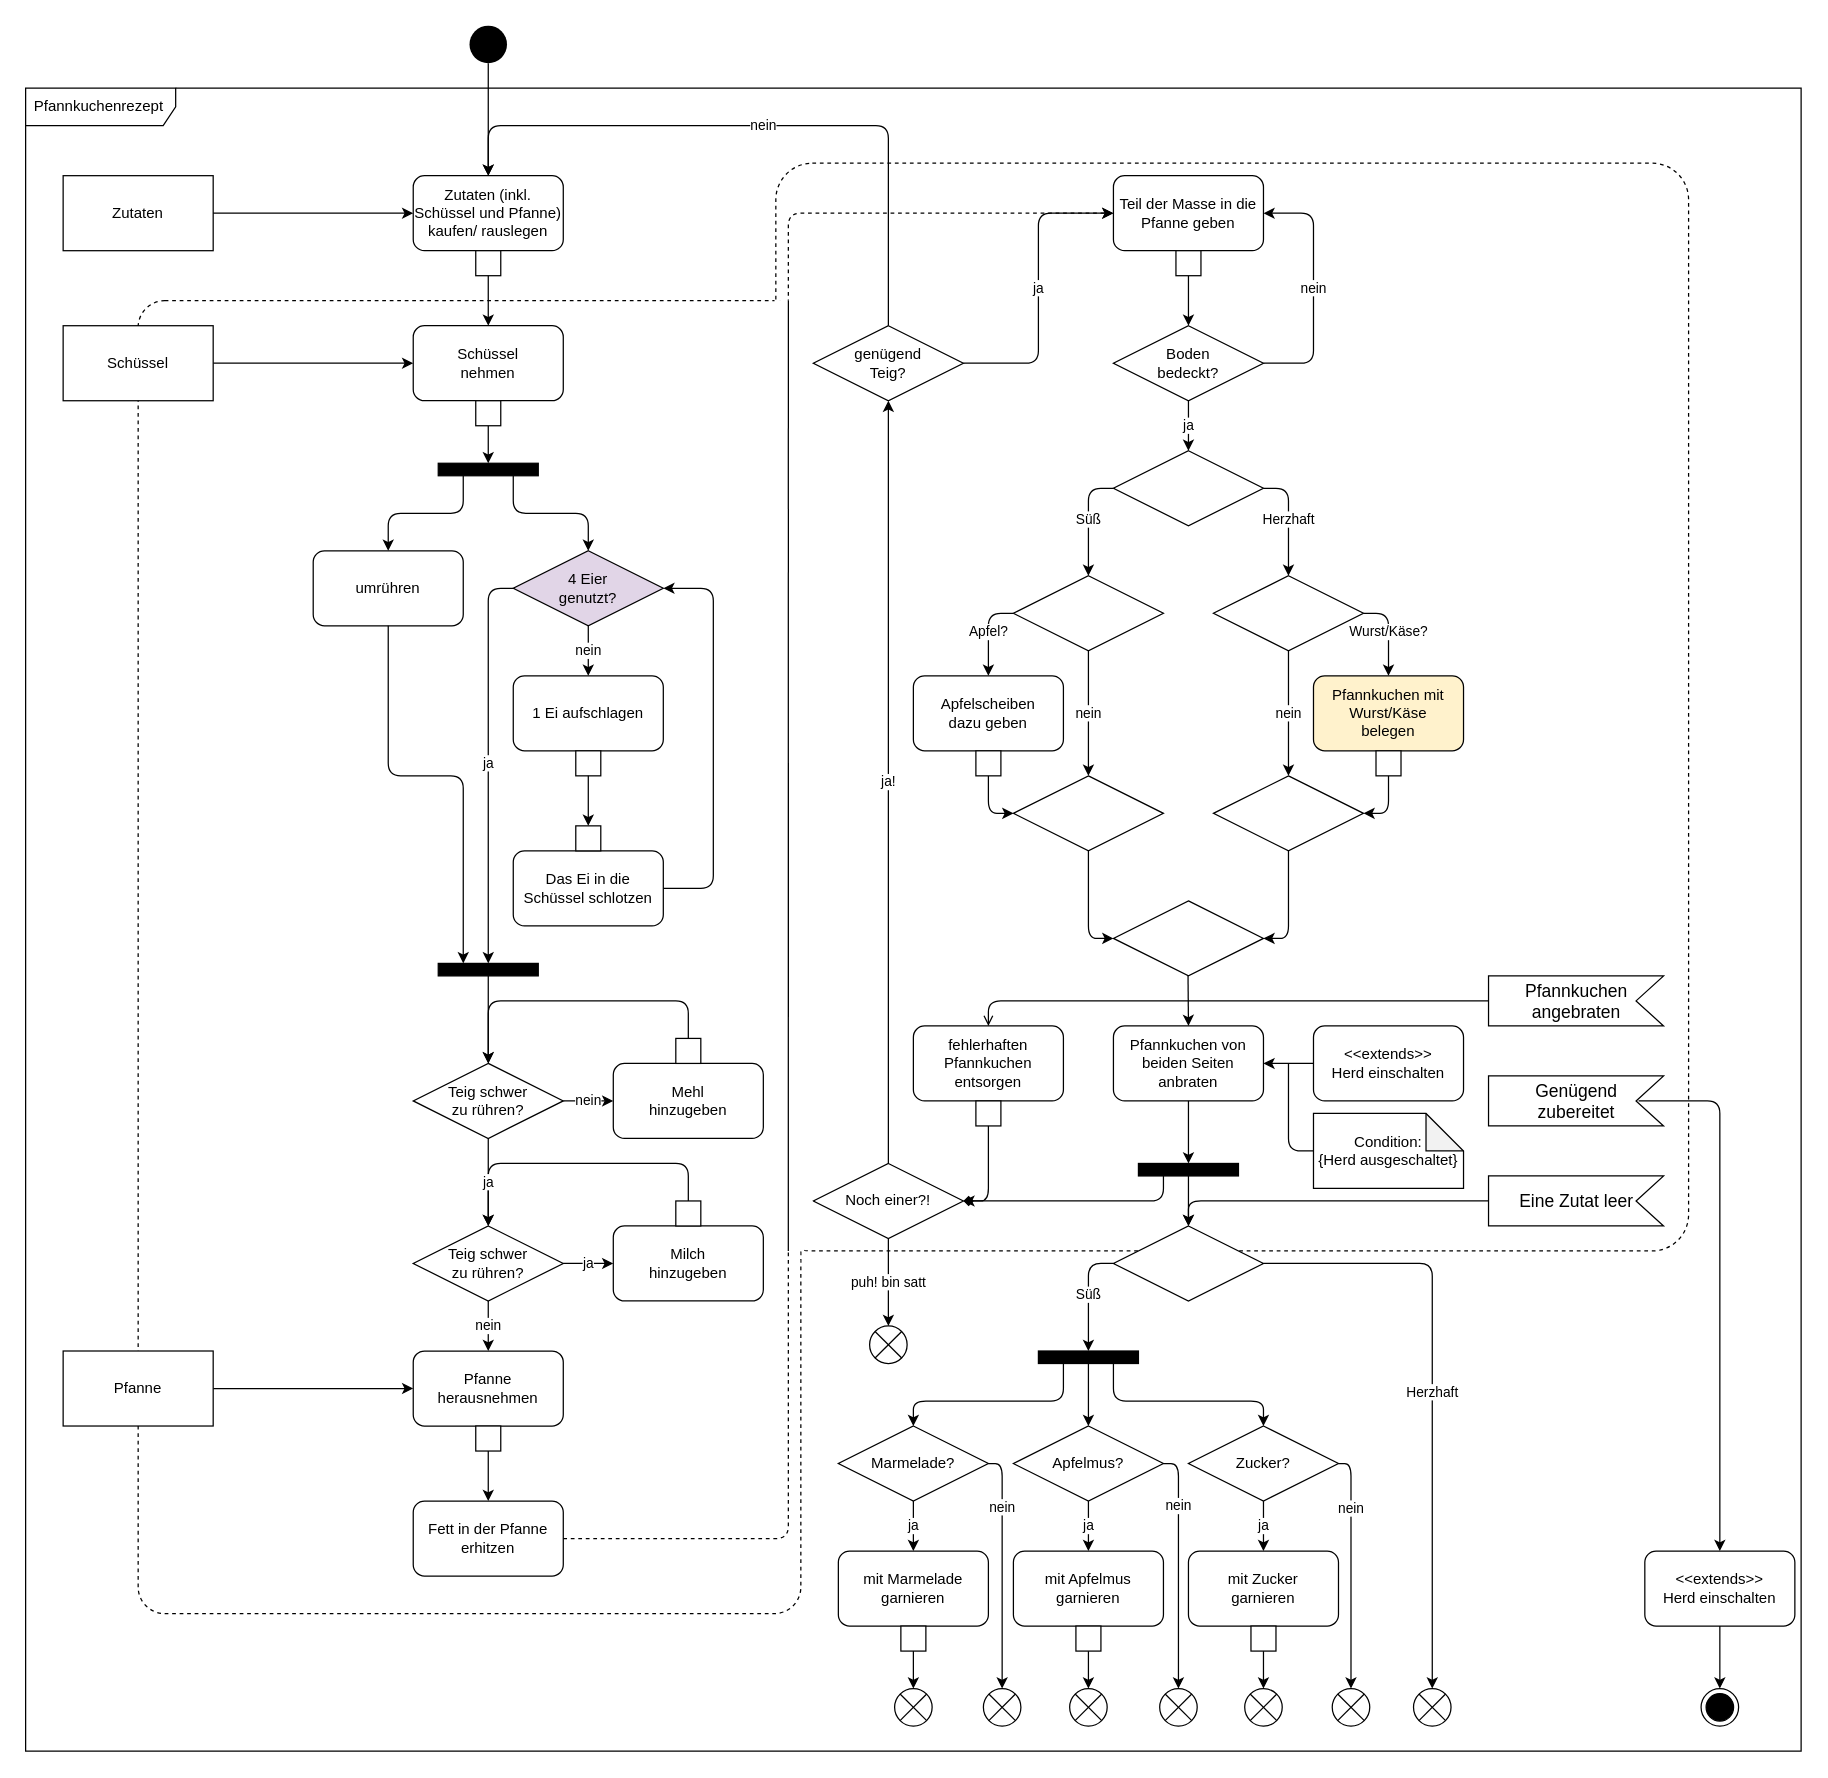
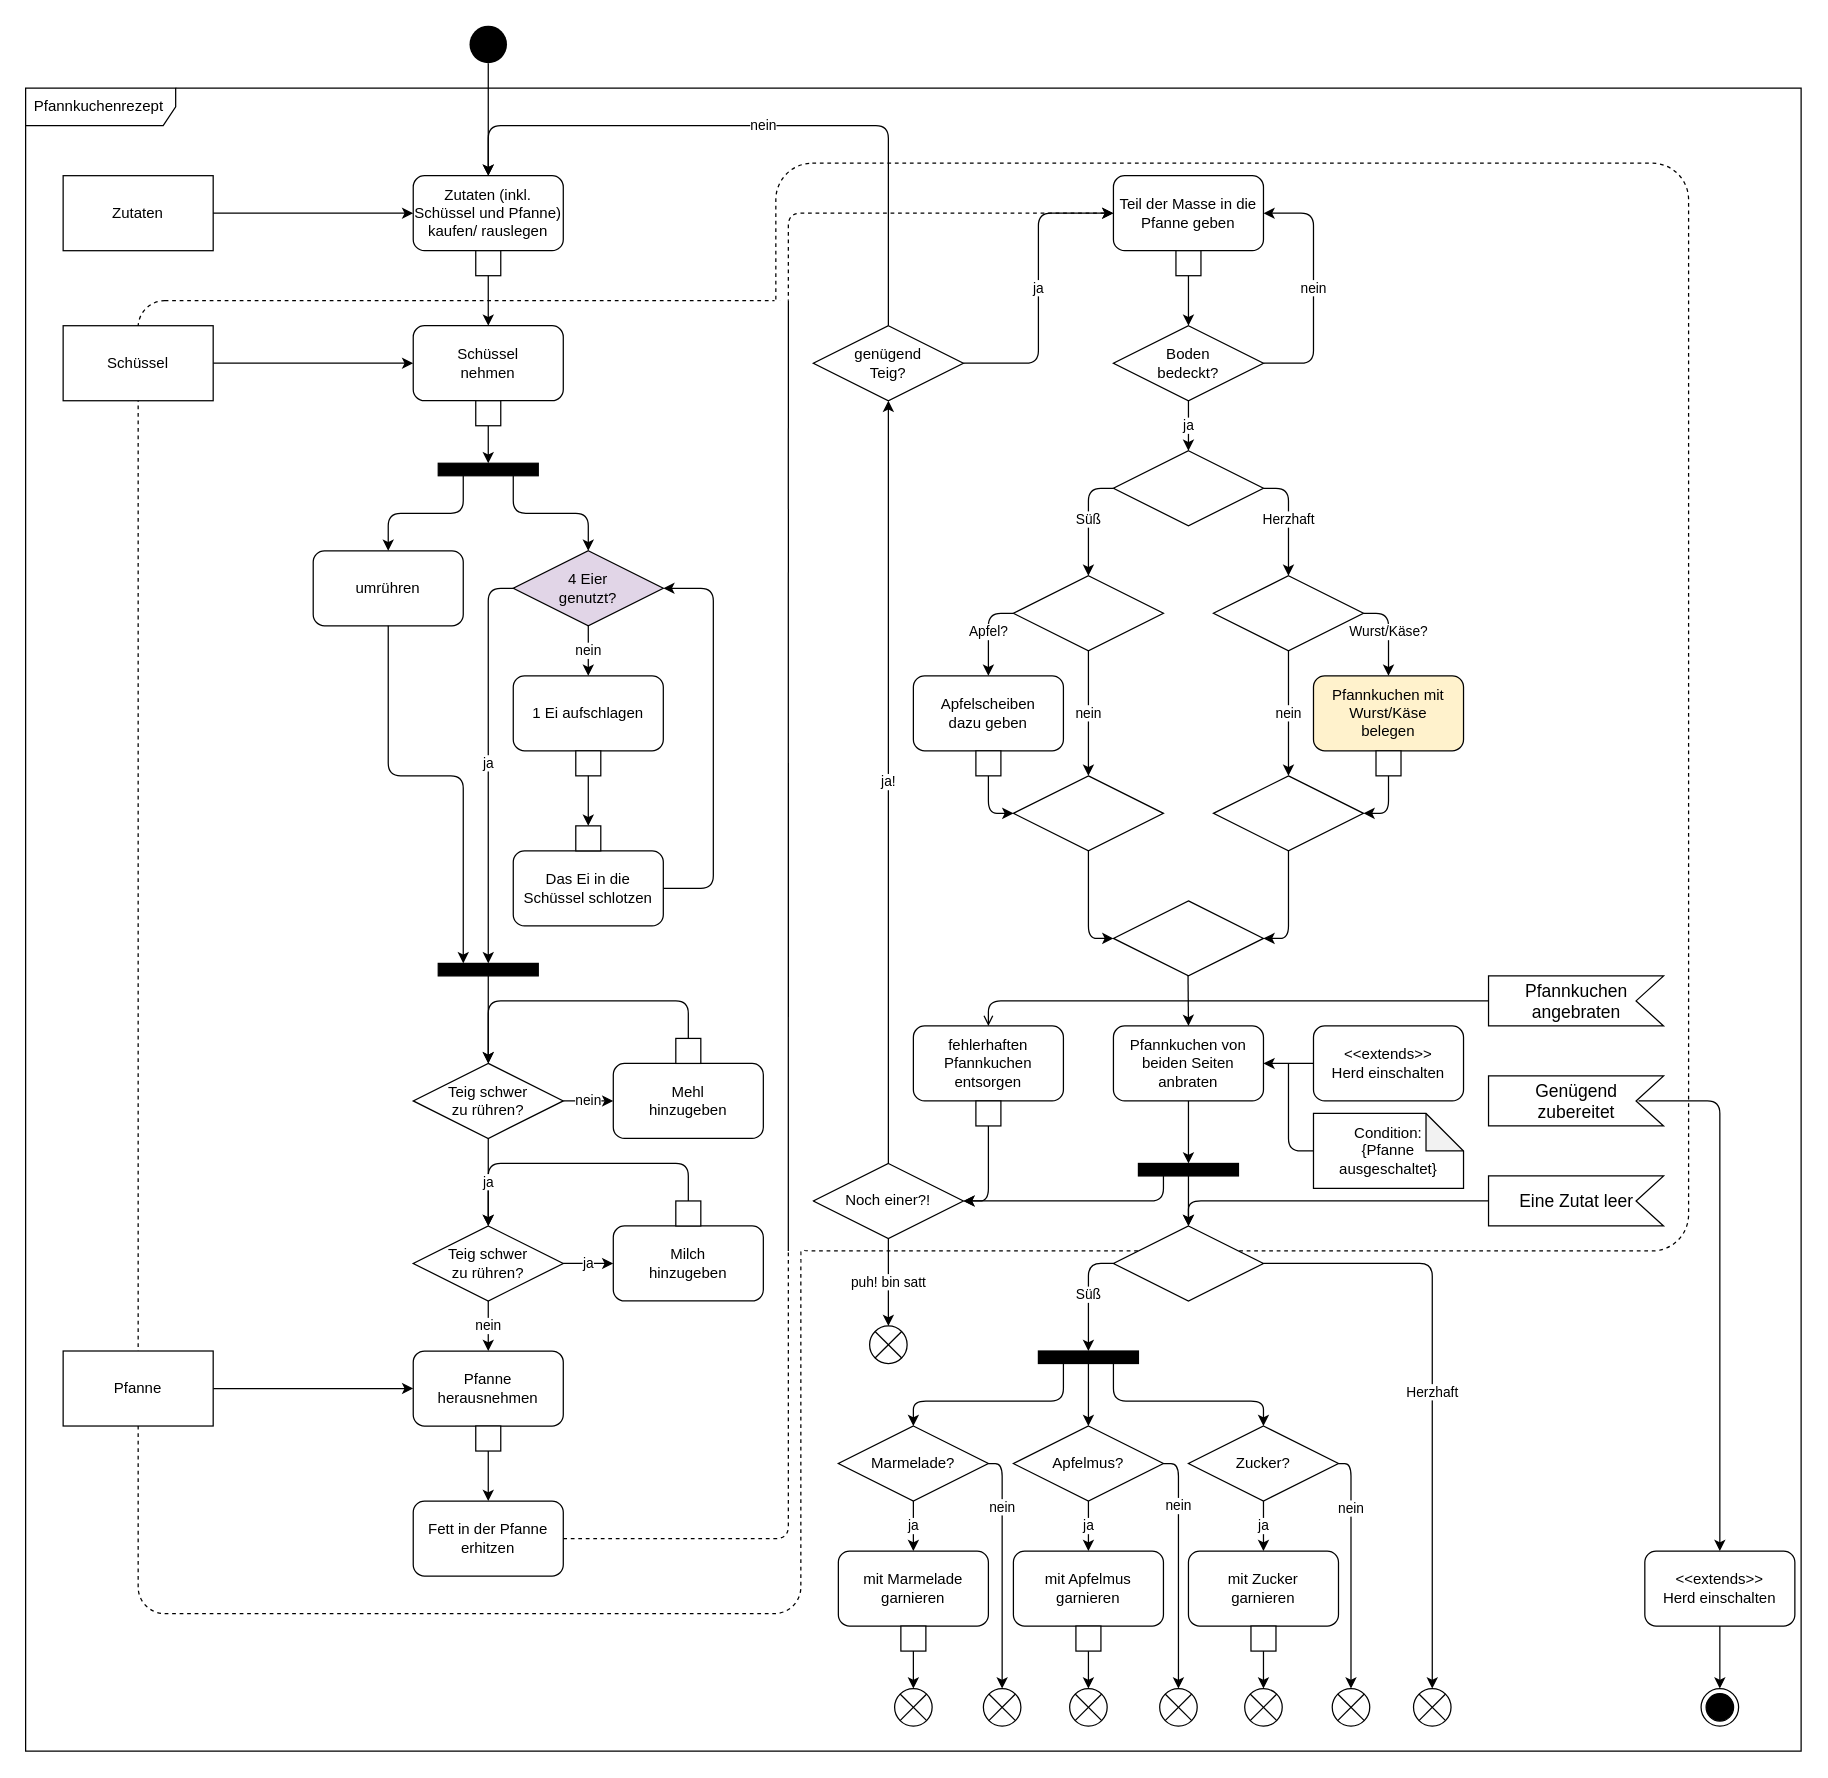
(1388, 1151) -> (1388, 1151)
(987, 1195) -> (987, 1195)
